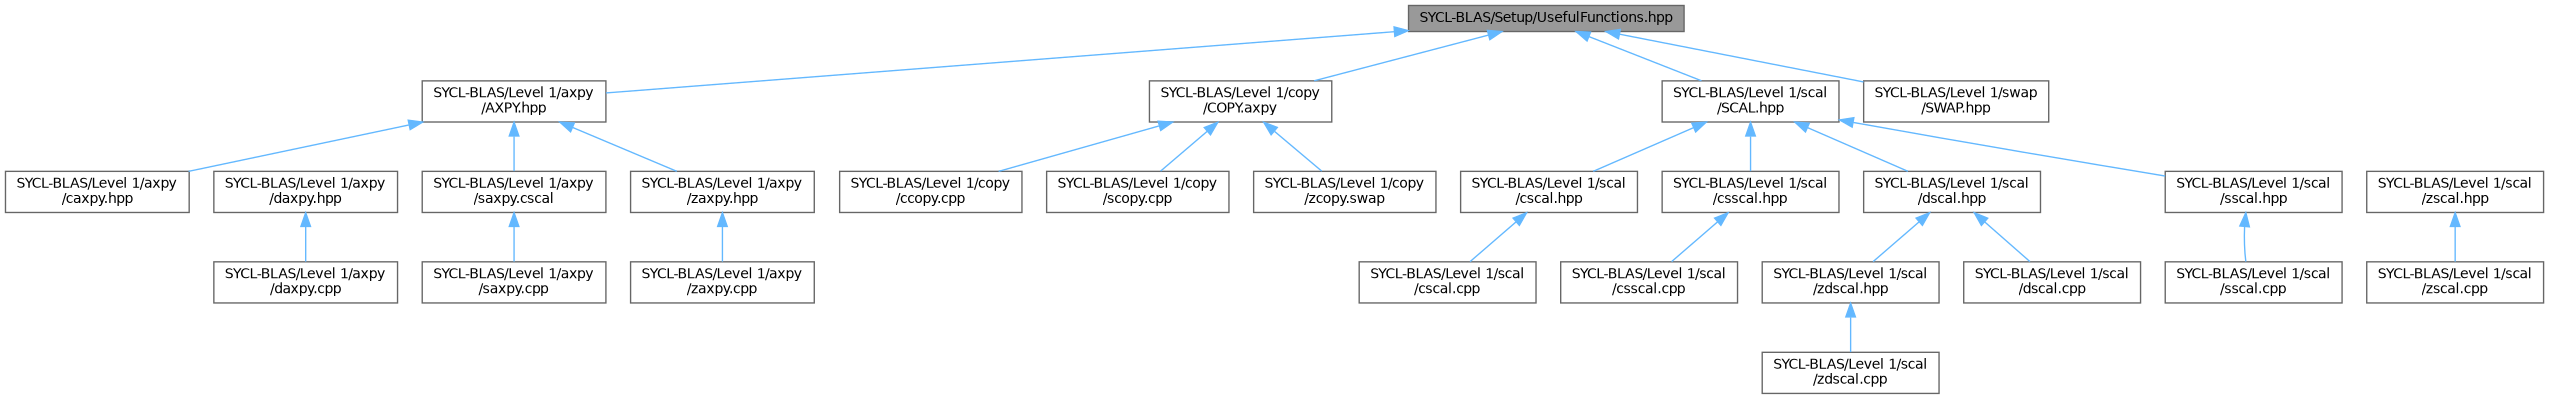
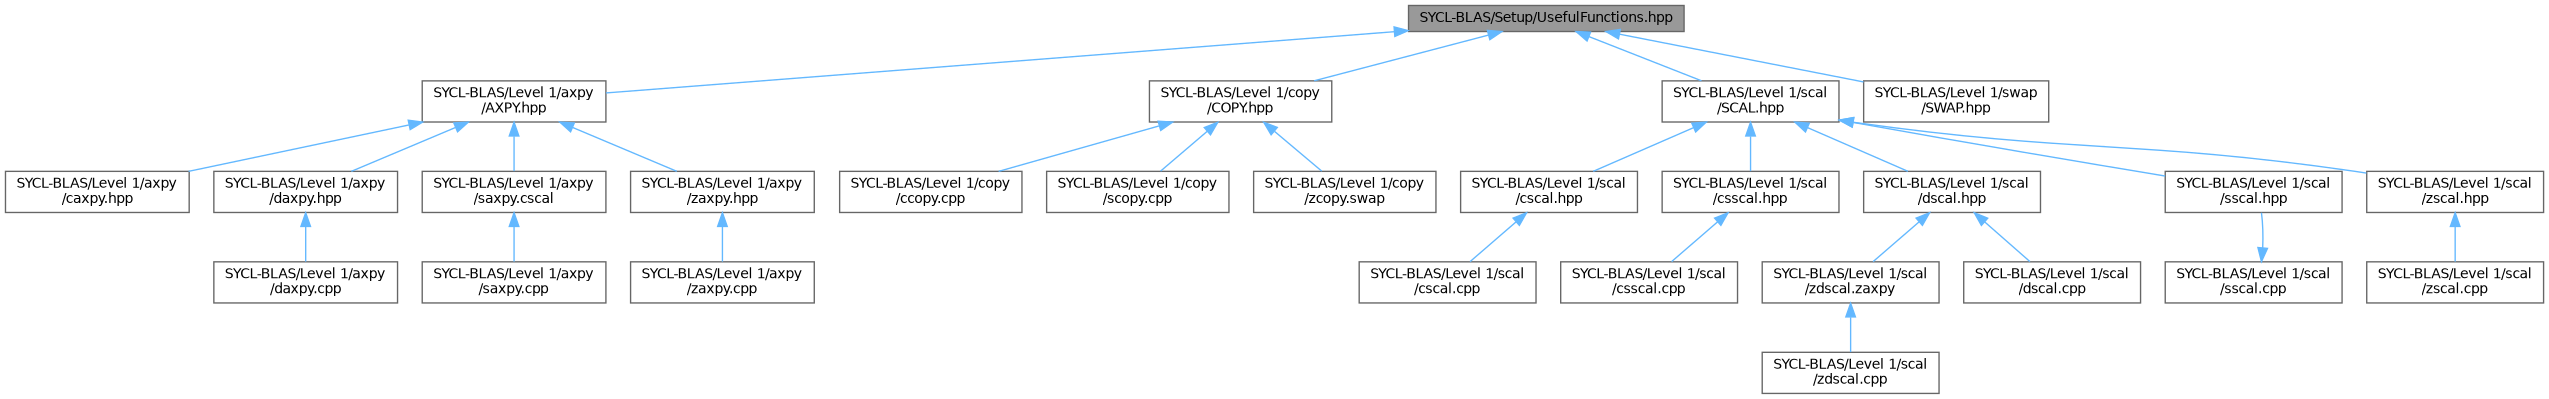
(1241, 101) -> (1241, 101)
none -> (2110, 147)
none -> (403, 149)
(2244, 244) -> (2263, 230)
(1851, 282) -> (1851, 282)
